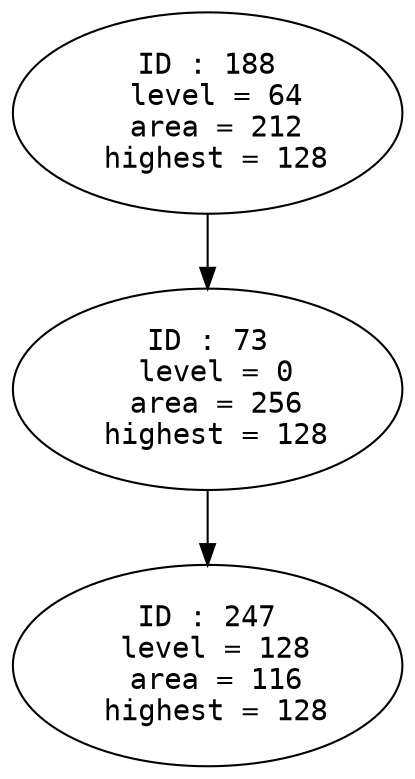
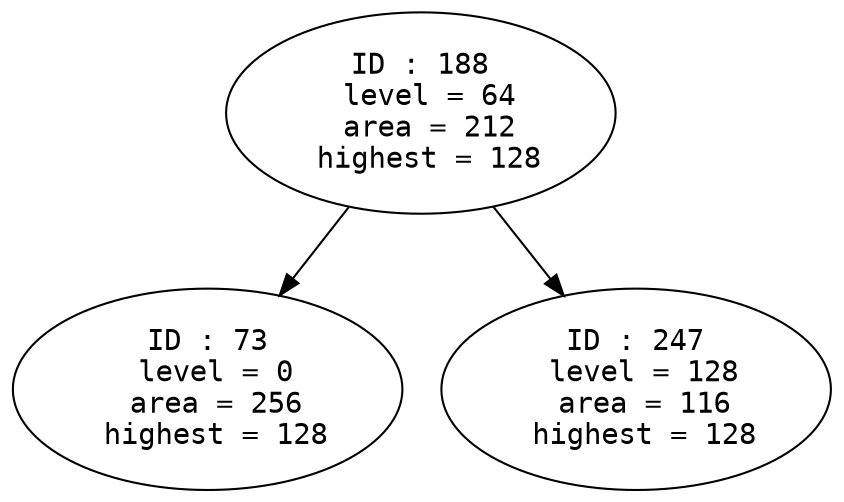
(208, 517) -> (522, 243)
